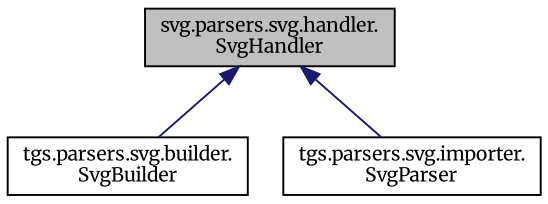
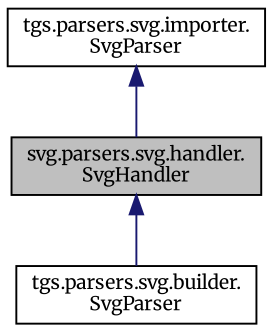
(348, 108) -> (136, 112)
(128, 166) -> (136, 295)
